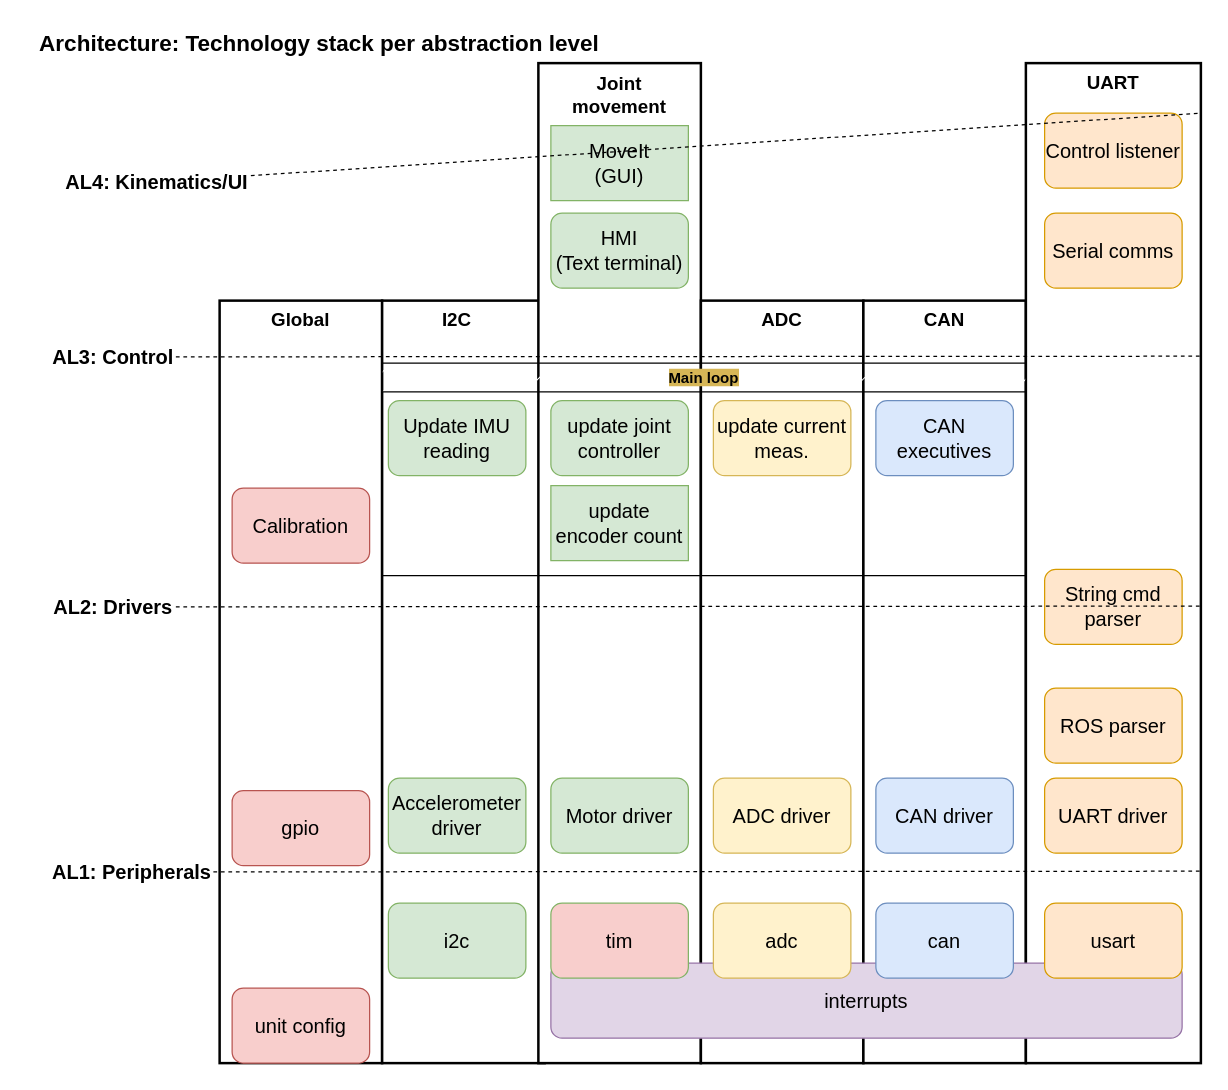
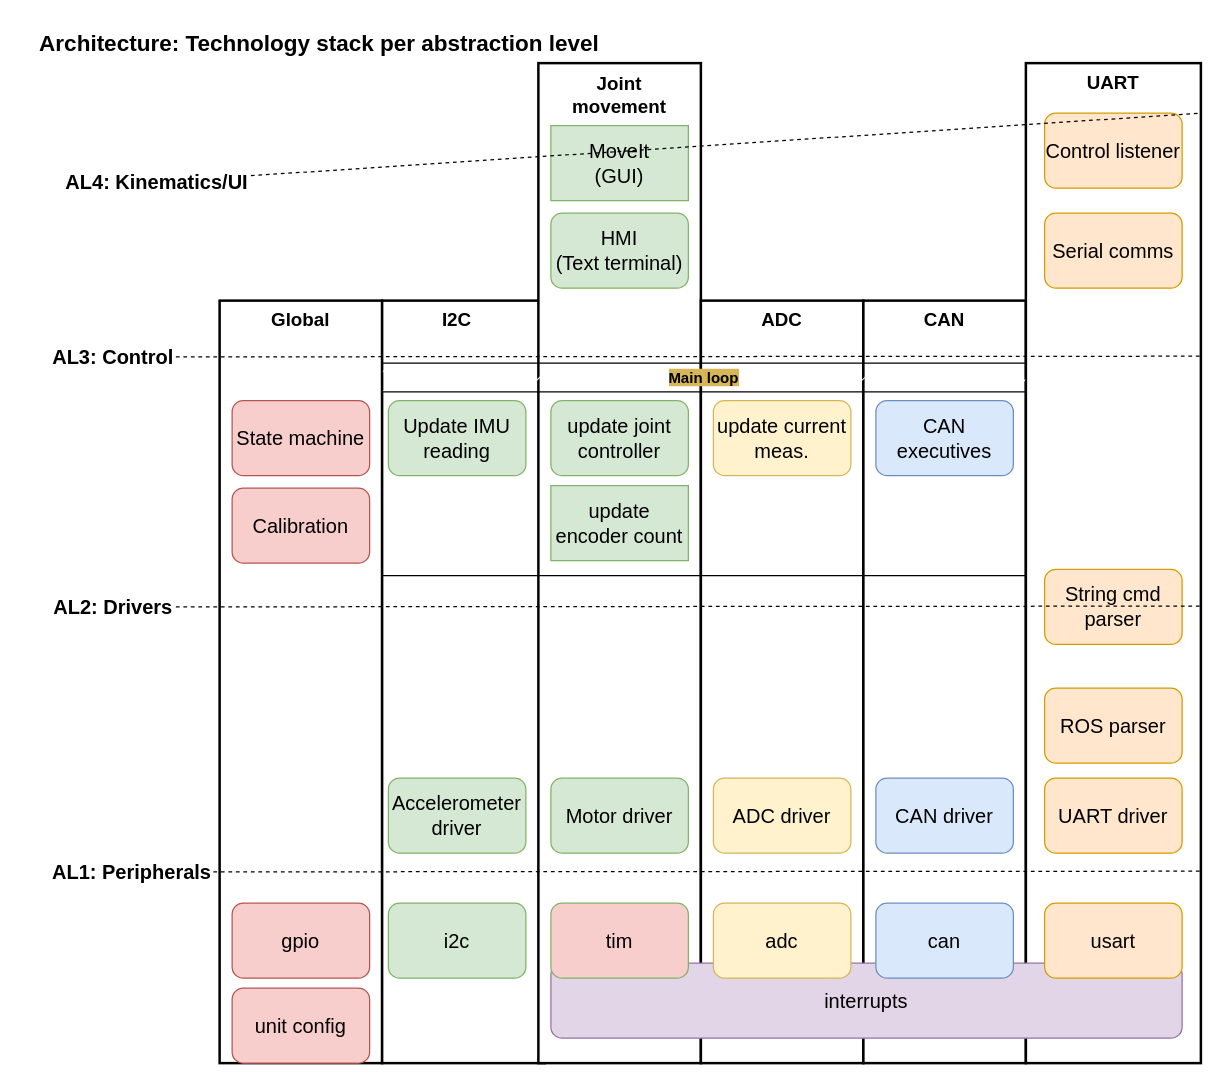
none -> (301, 438)
(301, 828) -> (301, 941)
